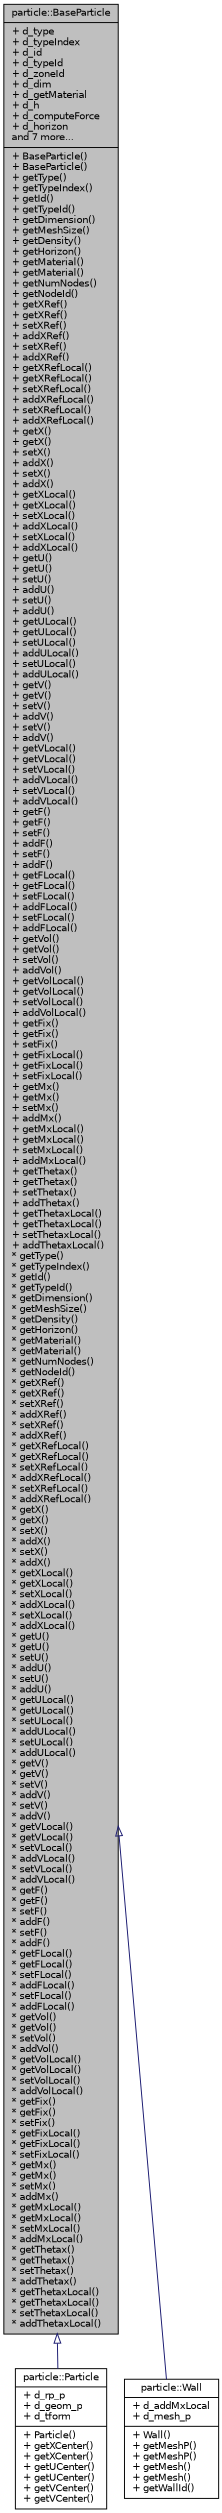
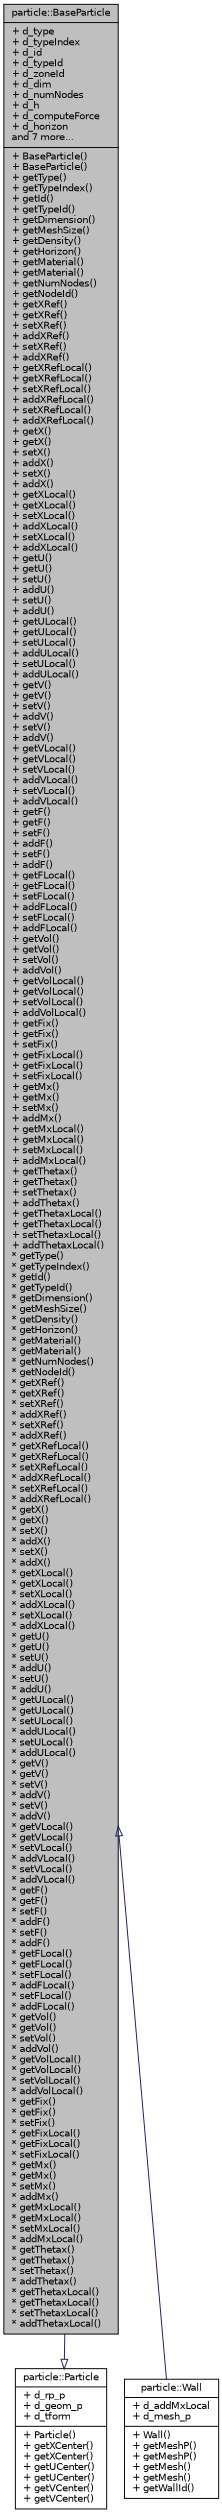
(49, 95) -> (48, 95)
(58, 2356) -> (65, 2346)
